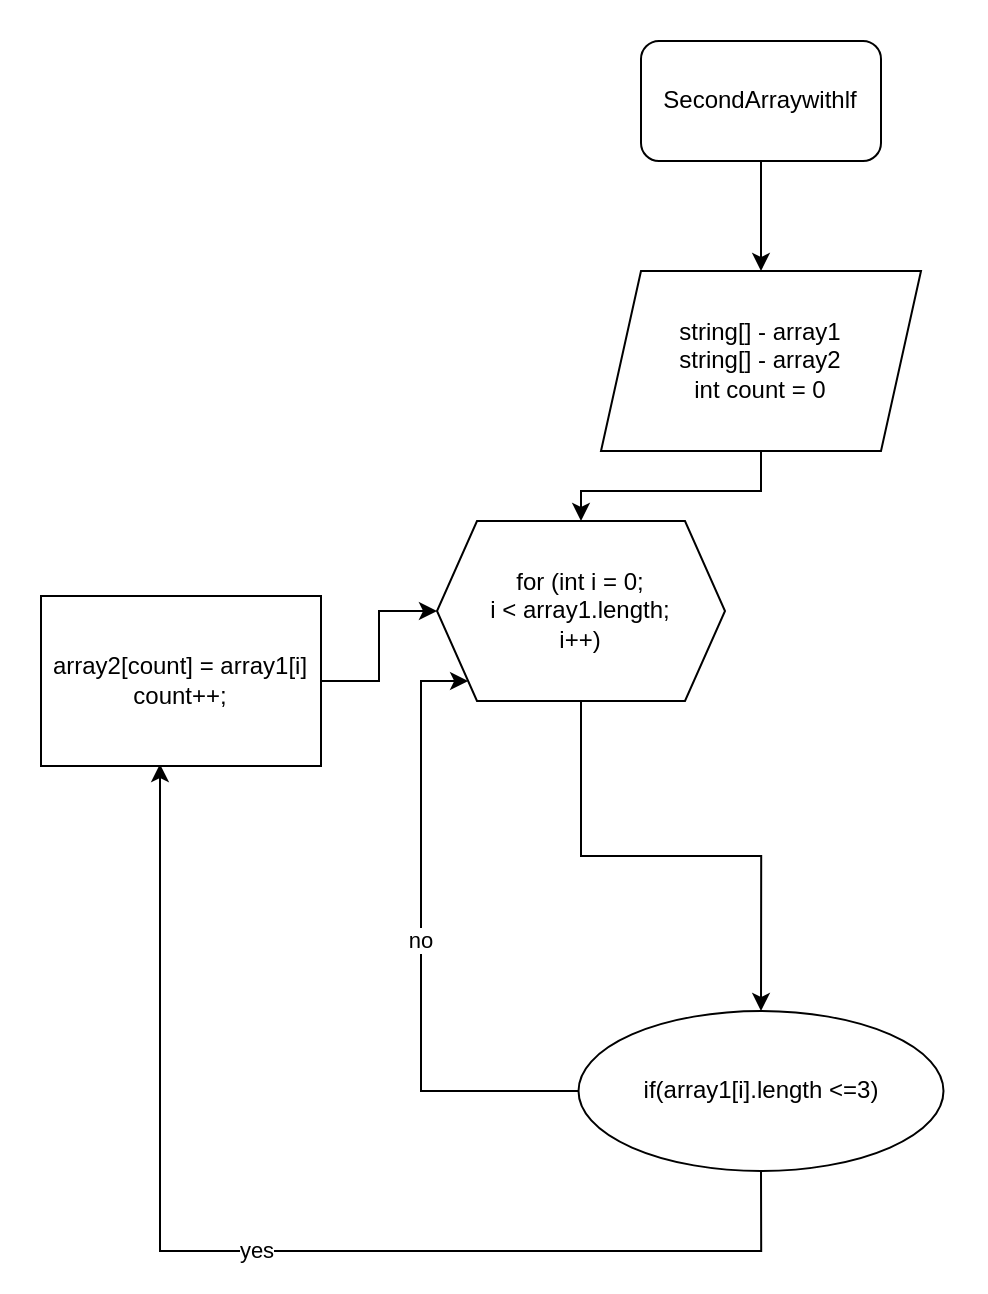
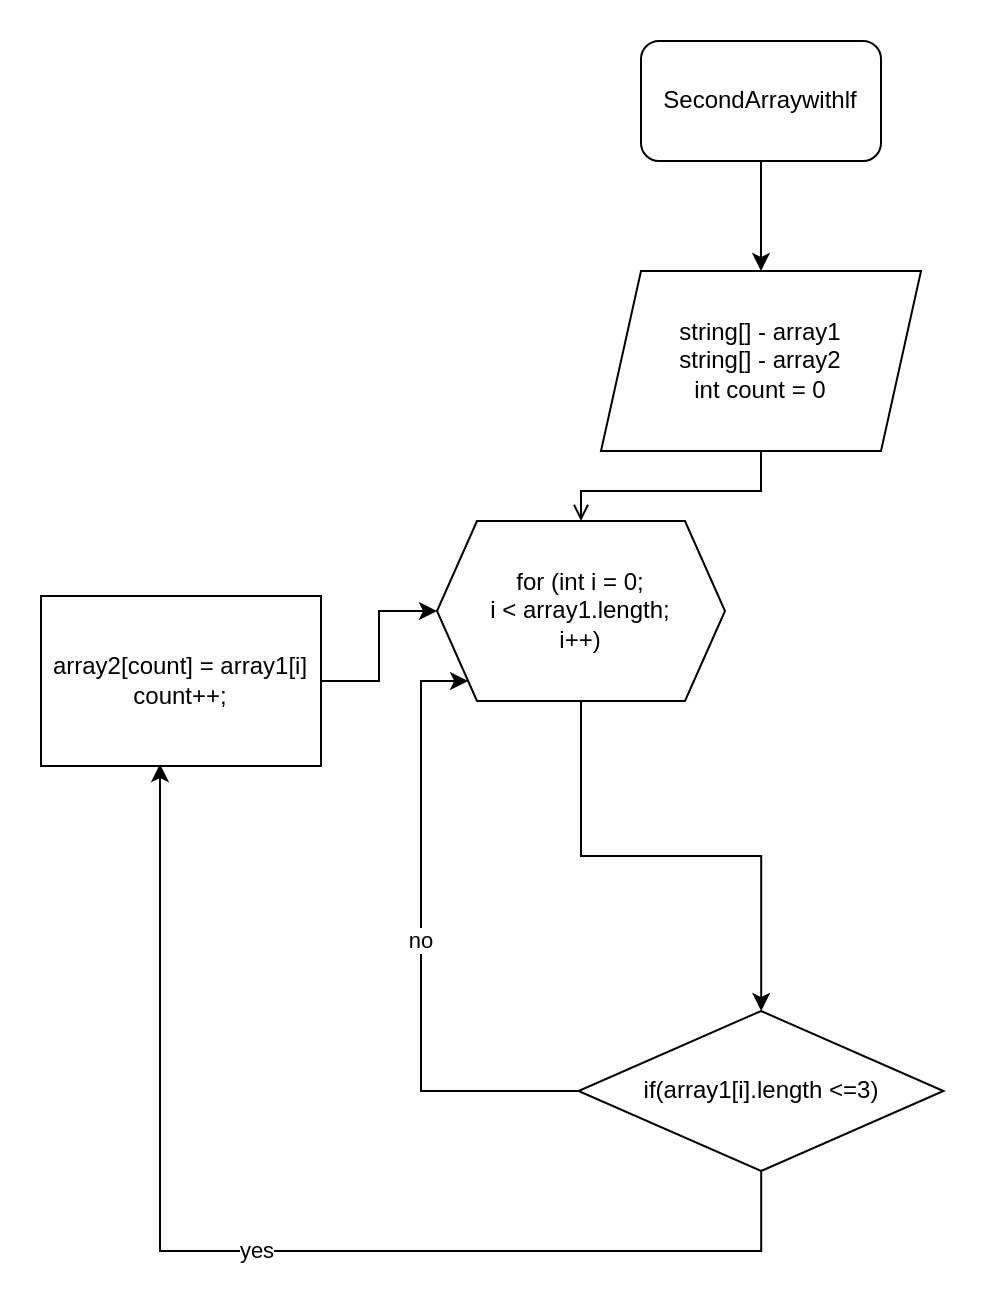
(581, 506) -> (581, 509)
(761, 1091) -> (761, 1091)
